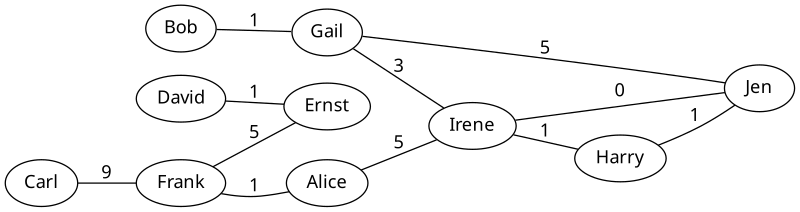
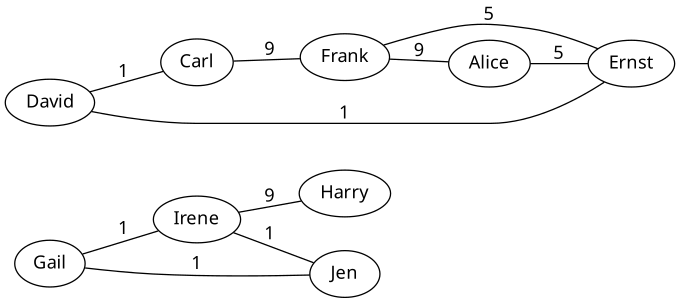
(181, 29) -> none
(546, 49) -> (197, 264)
(399, 67) -> (124, 229)
none -> (127, 82)
(620, 92) -> (270, 234)
(698, 128) -> none
(546, 132) -> (270, 197)
(399, 155) -> (559, 64)
(255, 186) -> (420, 51)
